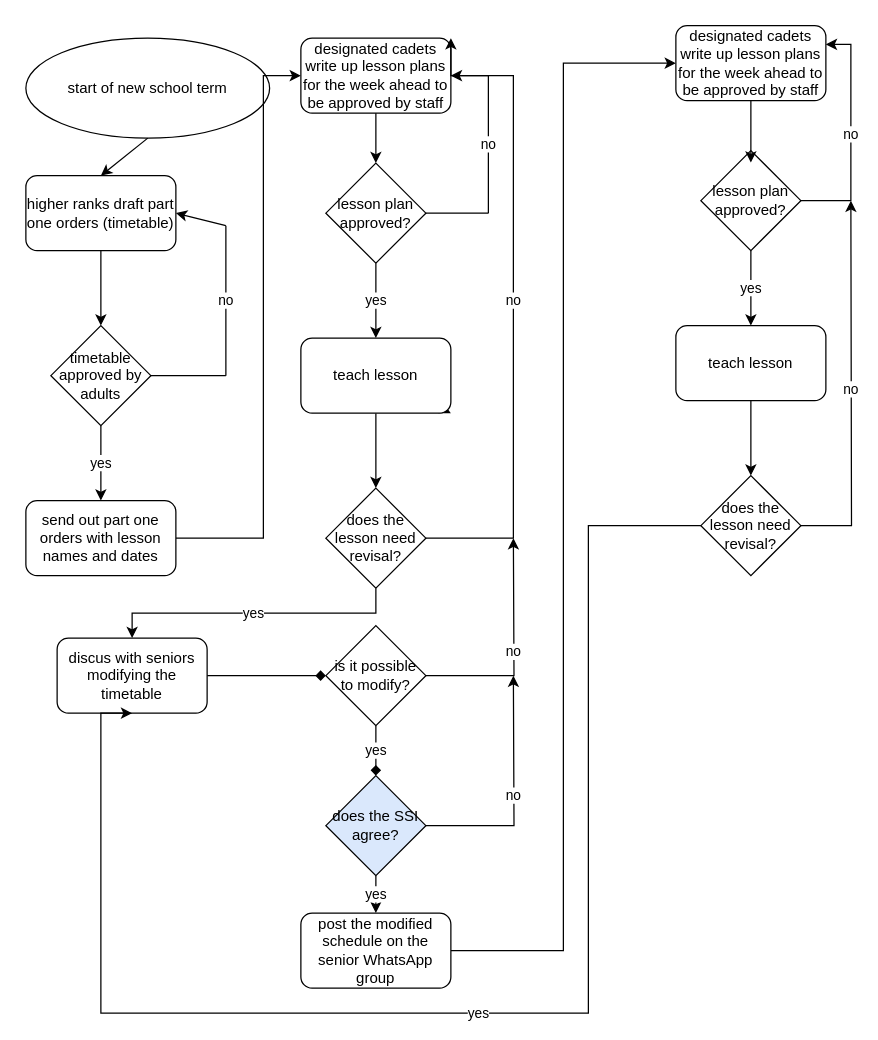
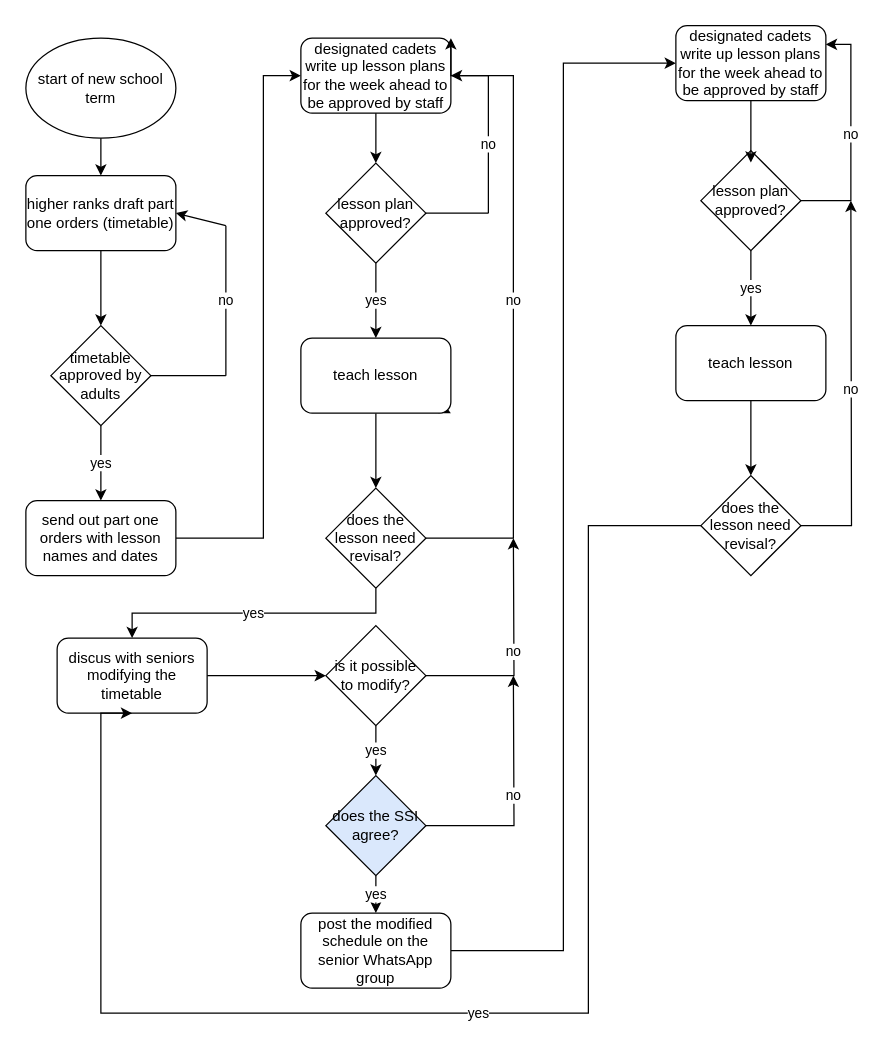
(148, 88) -> (101, 88)
(315, 676) -> (316, 676)
(376, 765) -> (376, 766)
